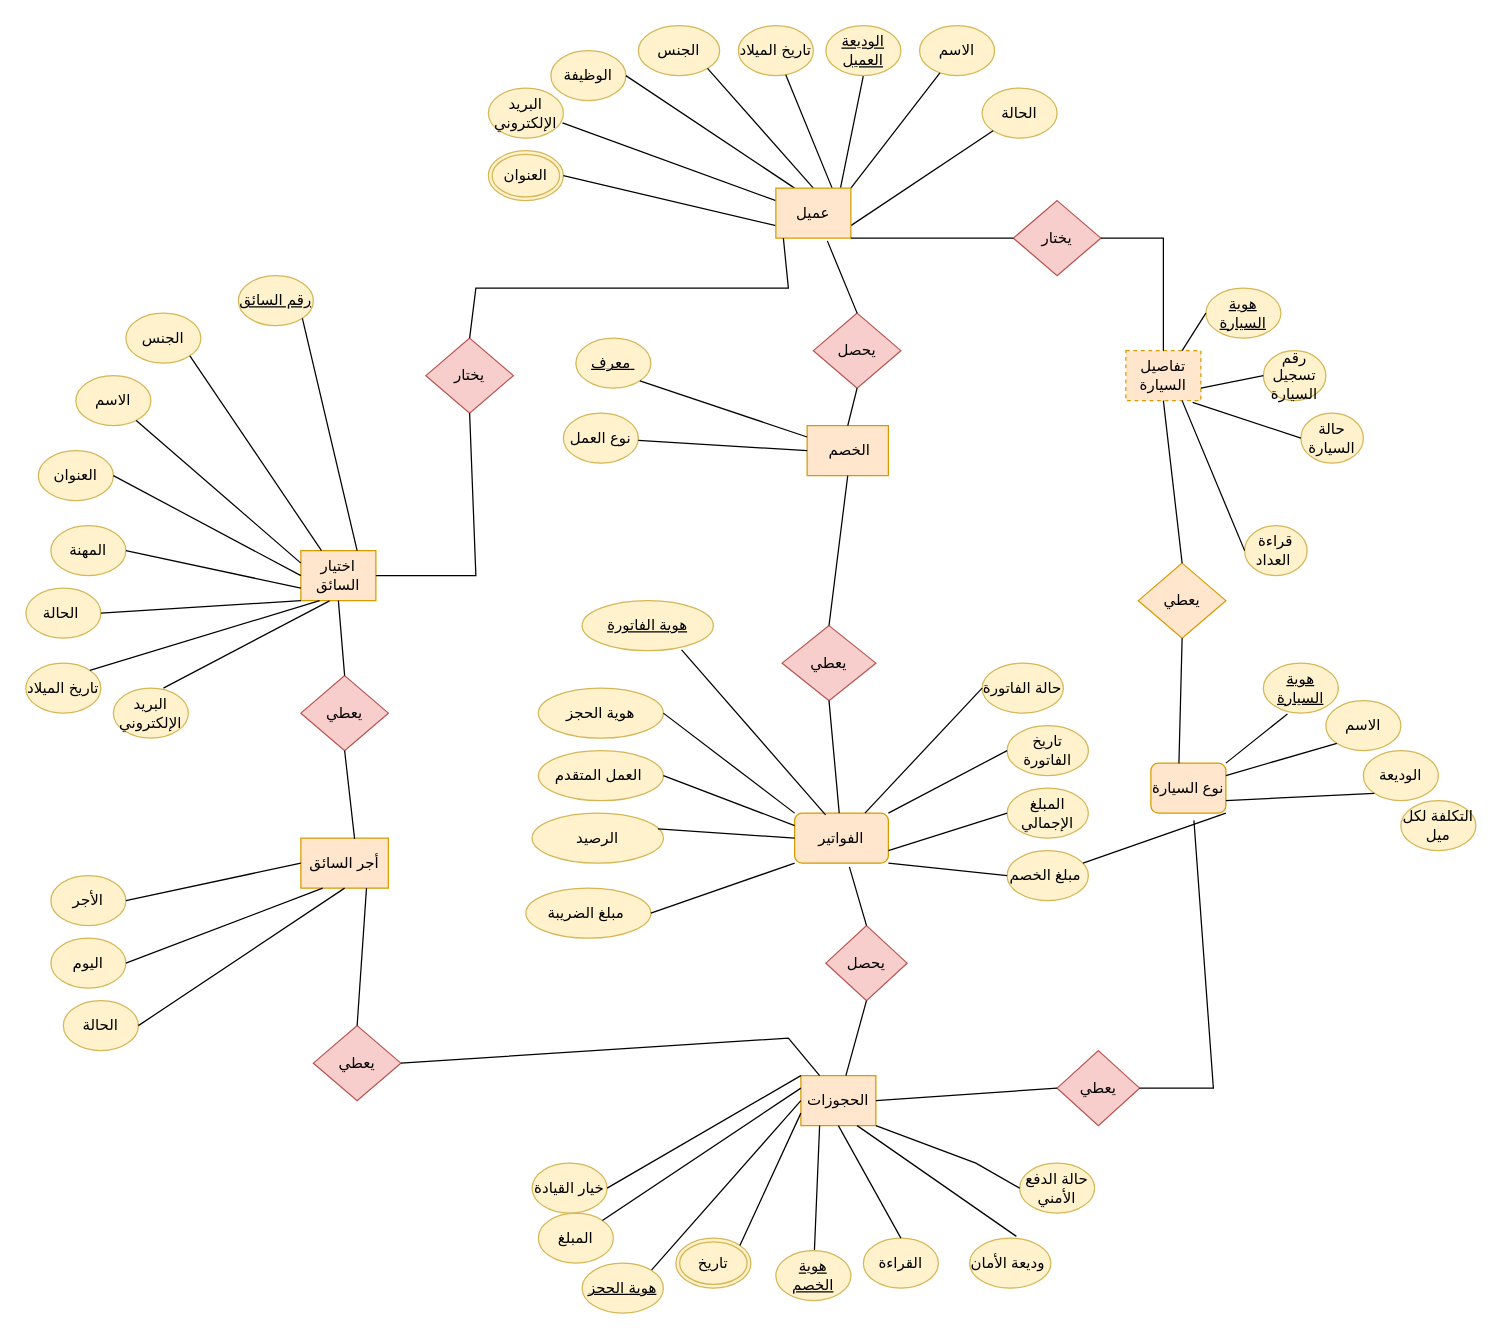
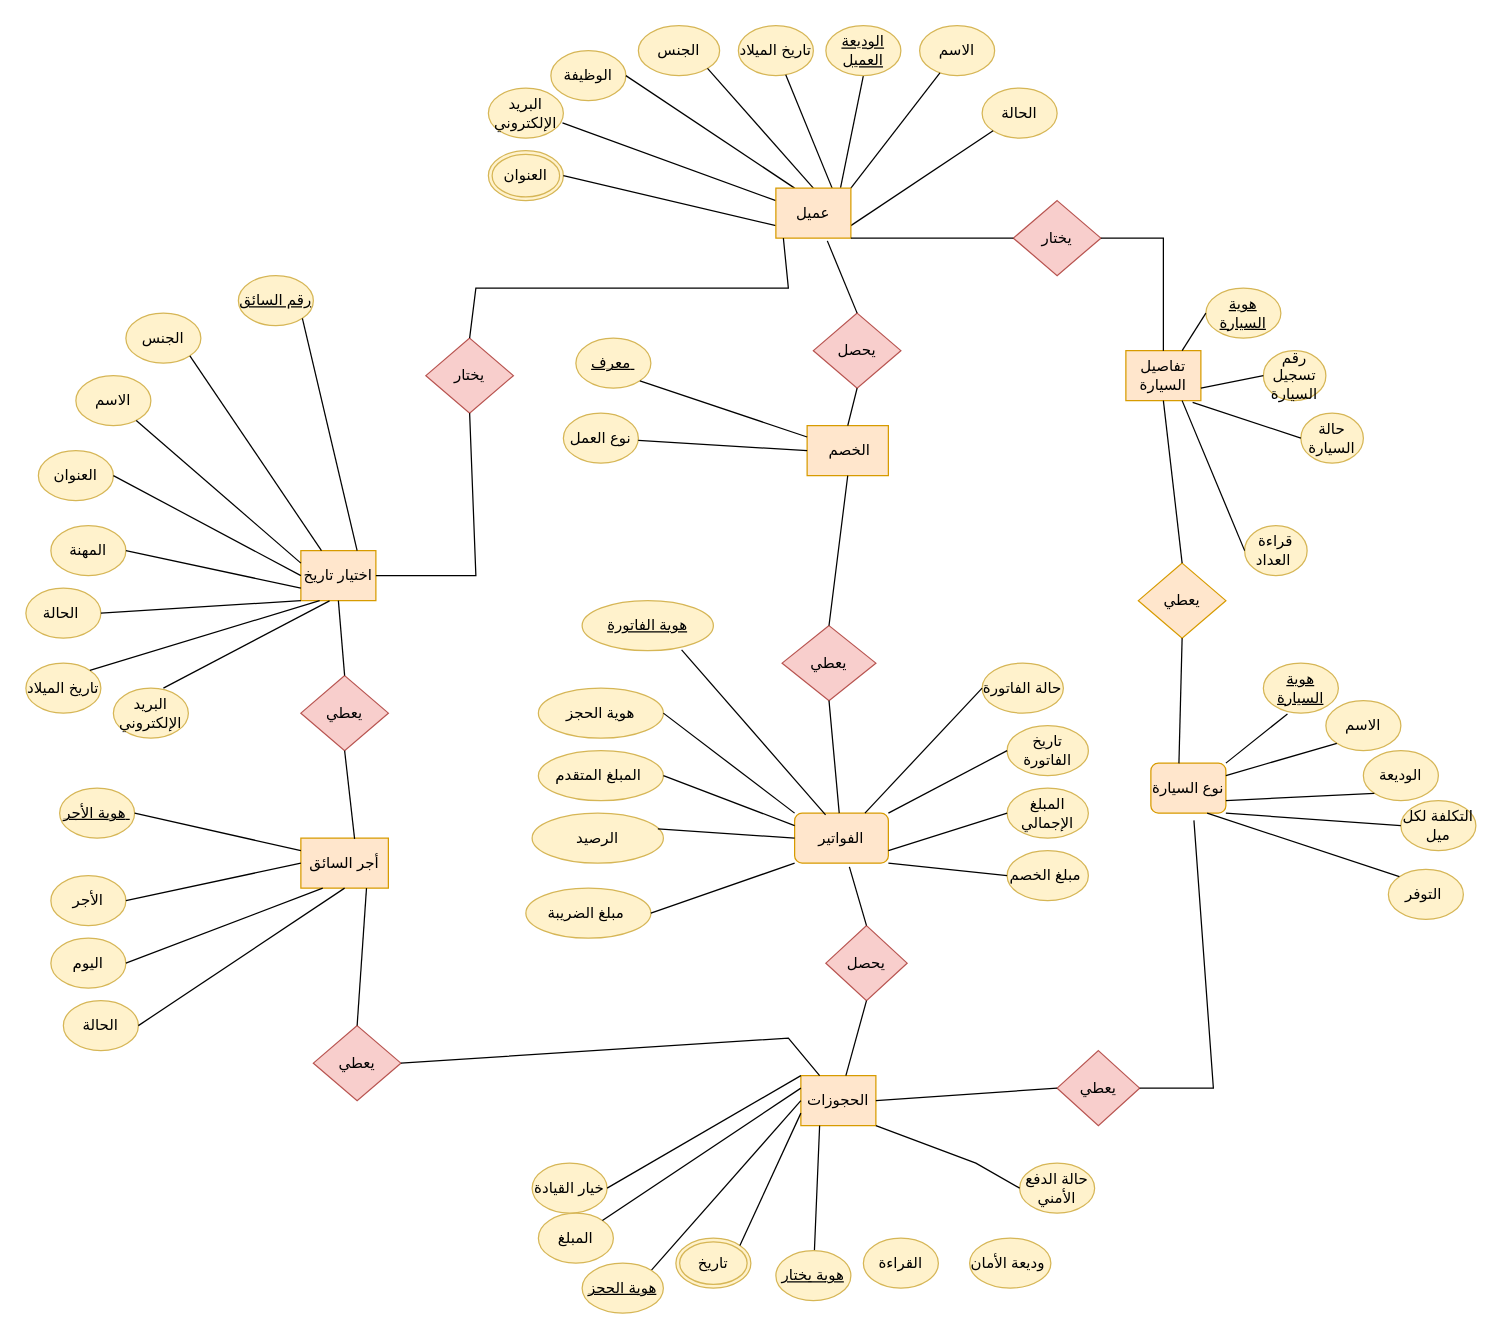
(1163, 376) -> (1163, 376)
(338, 576) -> (338, 576)
(601, 776) -> (601, 776)
none -> (97, 813)
none -> (218, 832)
(1155, 838) -> (1313, 819)
none -> (1303, 845)
none -> (1426, 894)
(937, 1181) -> none
(869, 1182) -> none
(813, 1276) -> (813, 1276)
